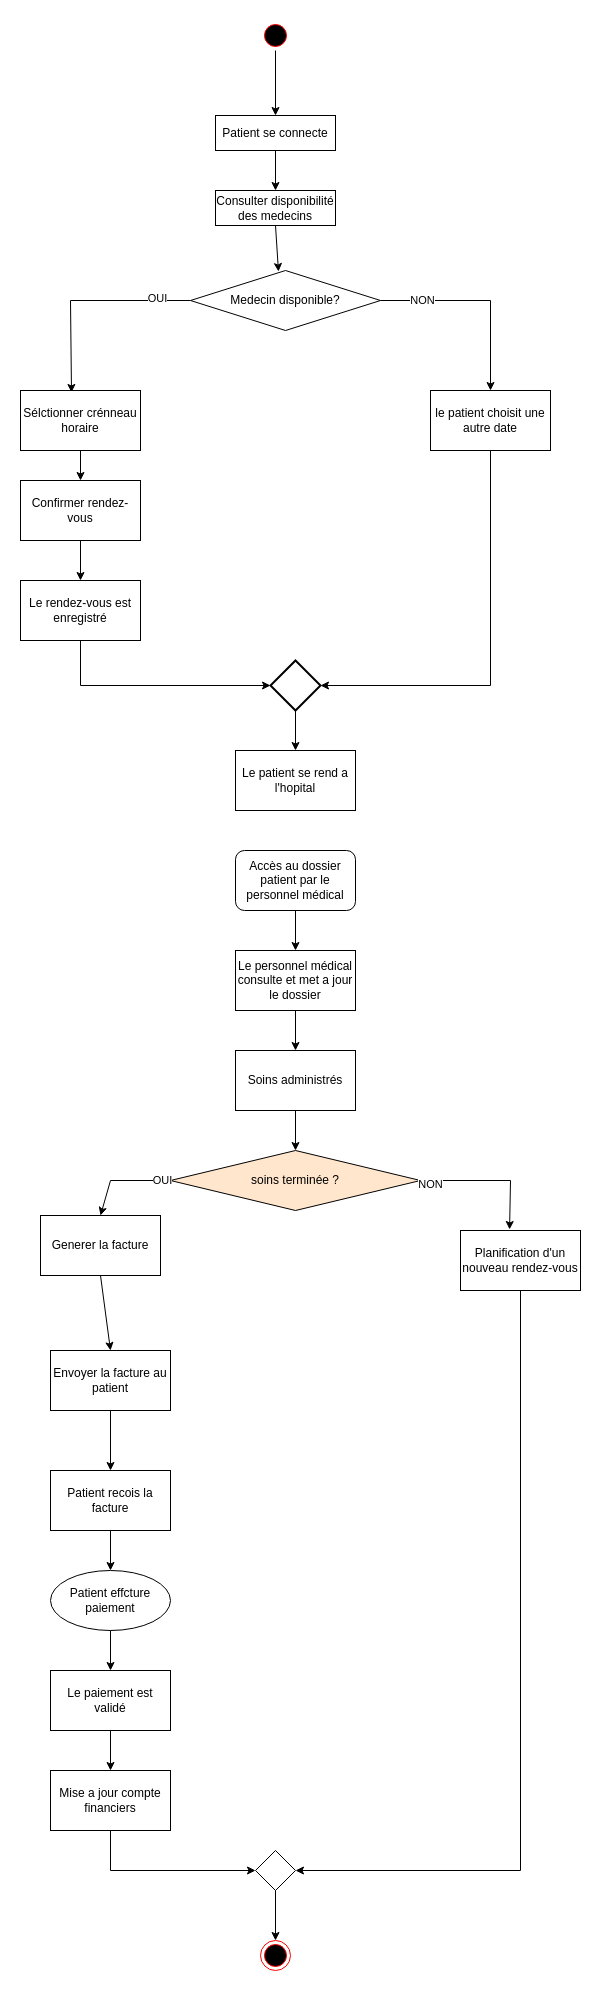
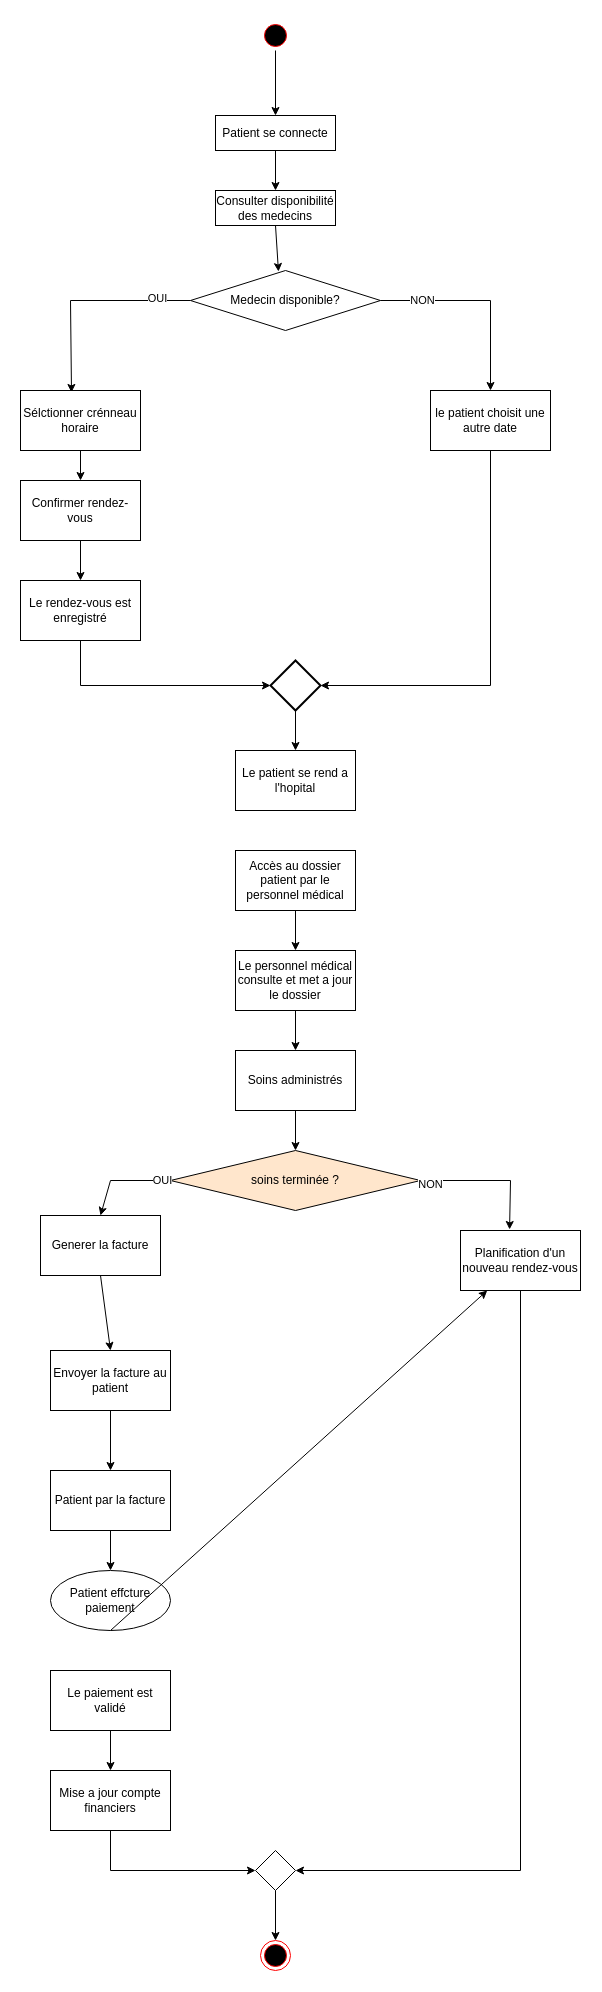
(296, 881) -> (296, 881)
(111, 1501) -> (111, 1501)
(111, 1647) -> (296, 1463)
